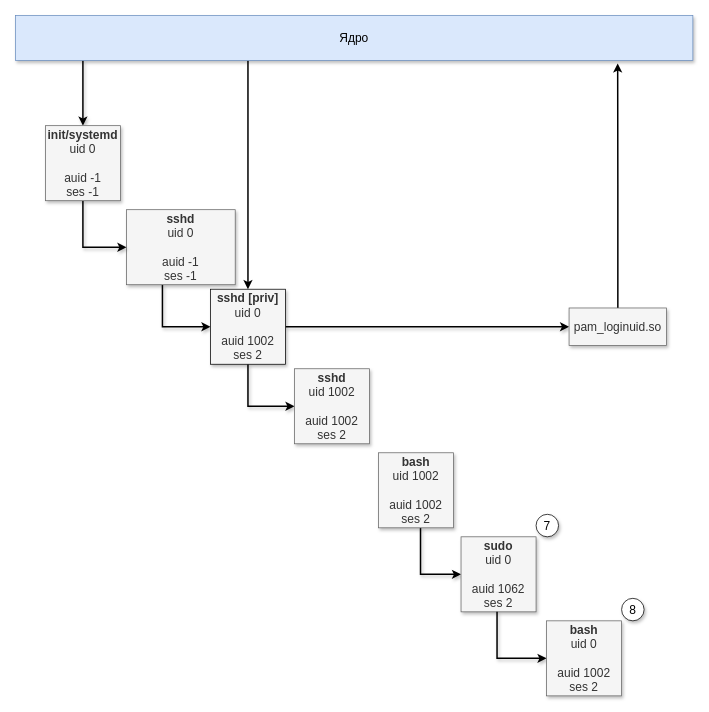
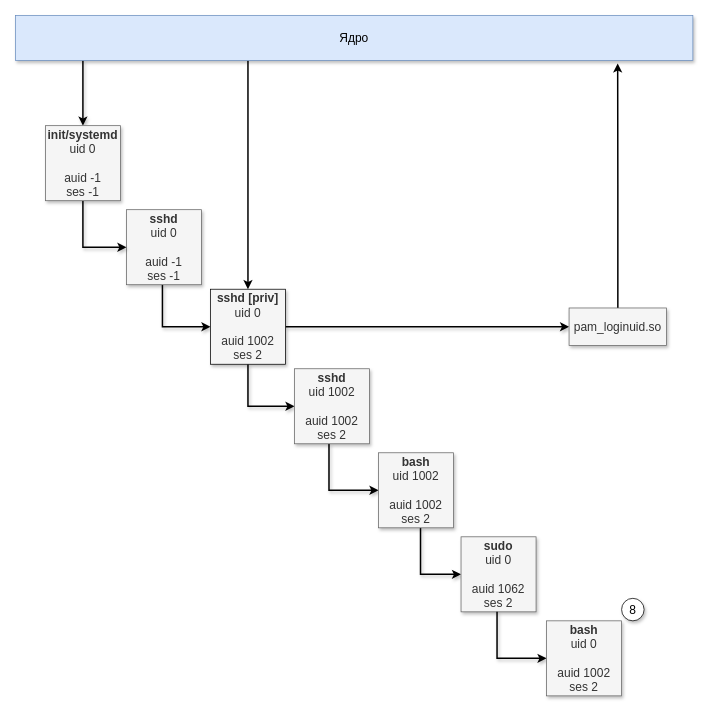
(181, 247) -> (164, 247)
none -> (329, 488)
(547, 525) -> none
